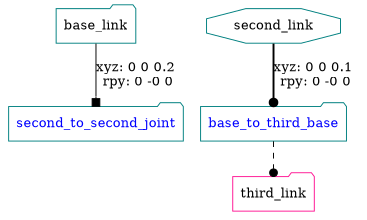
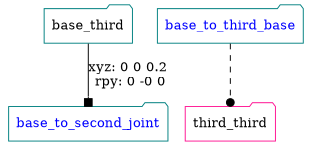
(96, 26) -> (88, 26)
(274, 26) -> none
(96, 124) -> (88, 124)
(274, 194) -> (230, 124)
